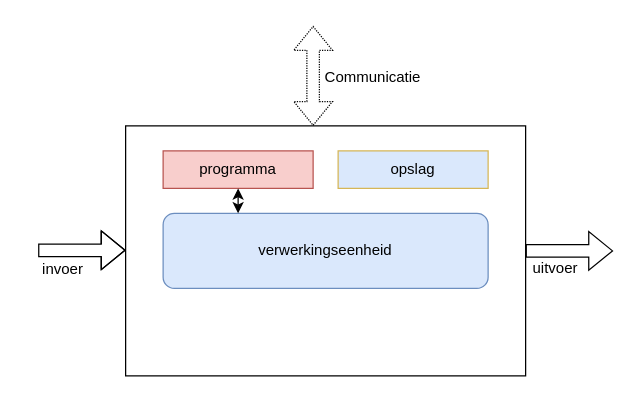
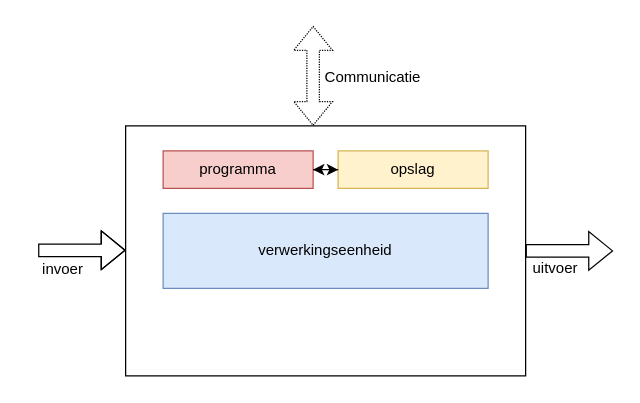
(413, 169) -> (413, 169)
(238, 200) -> (326, 169)
(326, 251) -> (326, 251)
